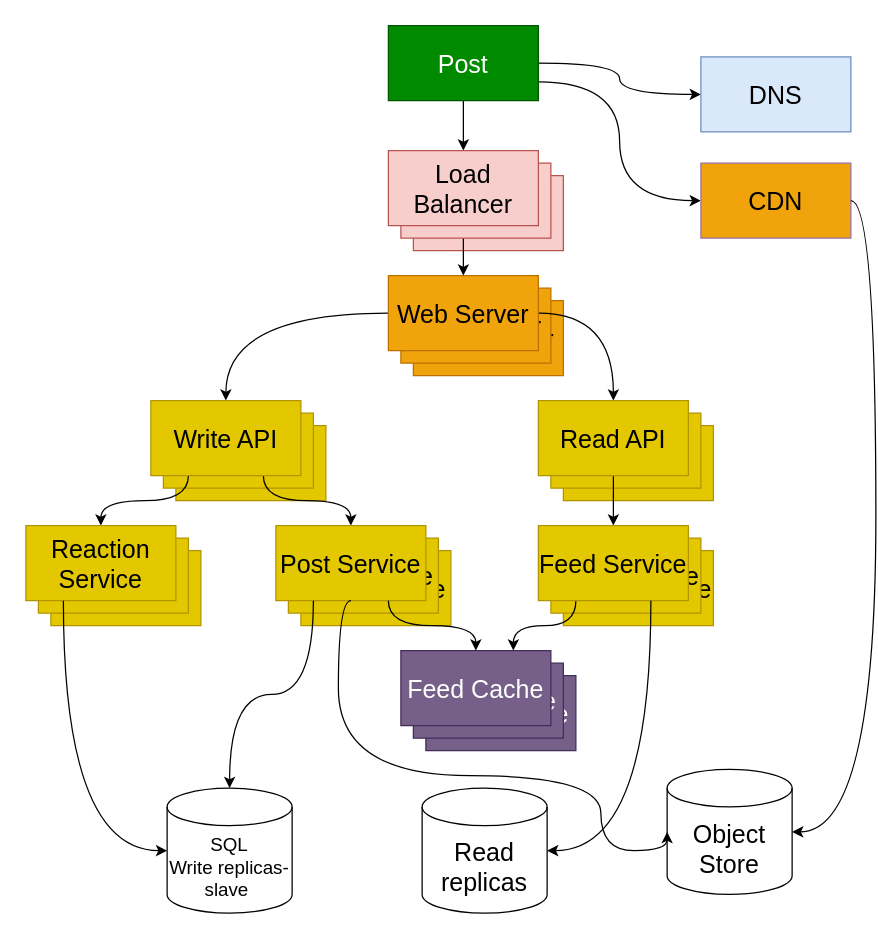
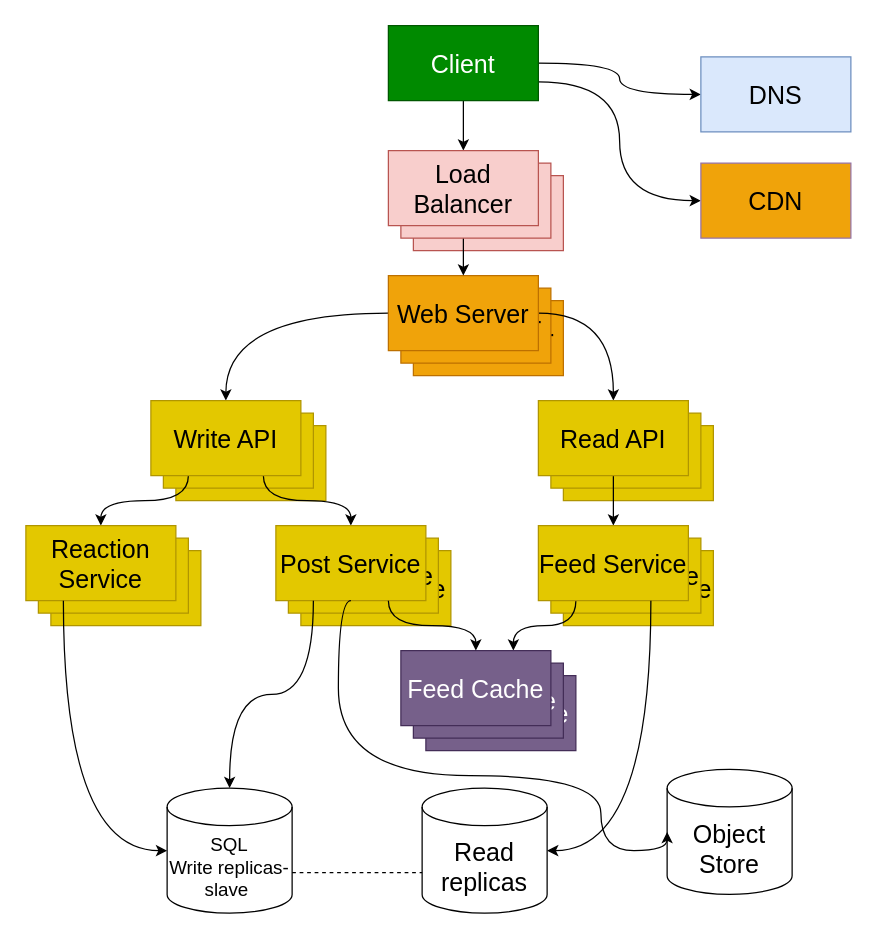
(463, 63) -> (463, 63)
(875, 526) -> none
none -> (357, 873)
